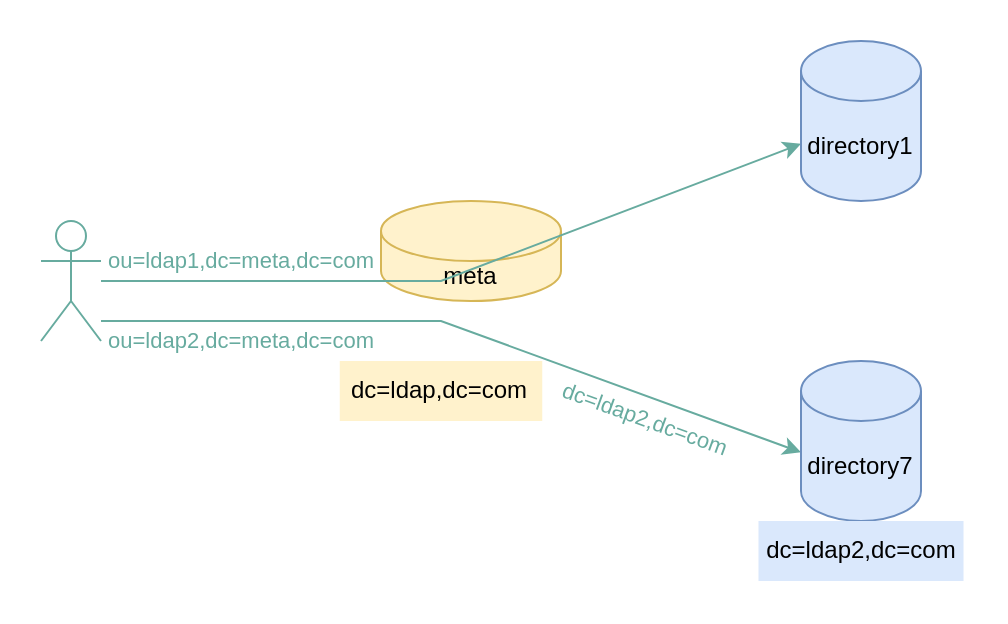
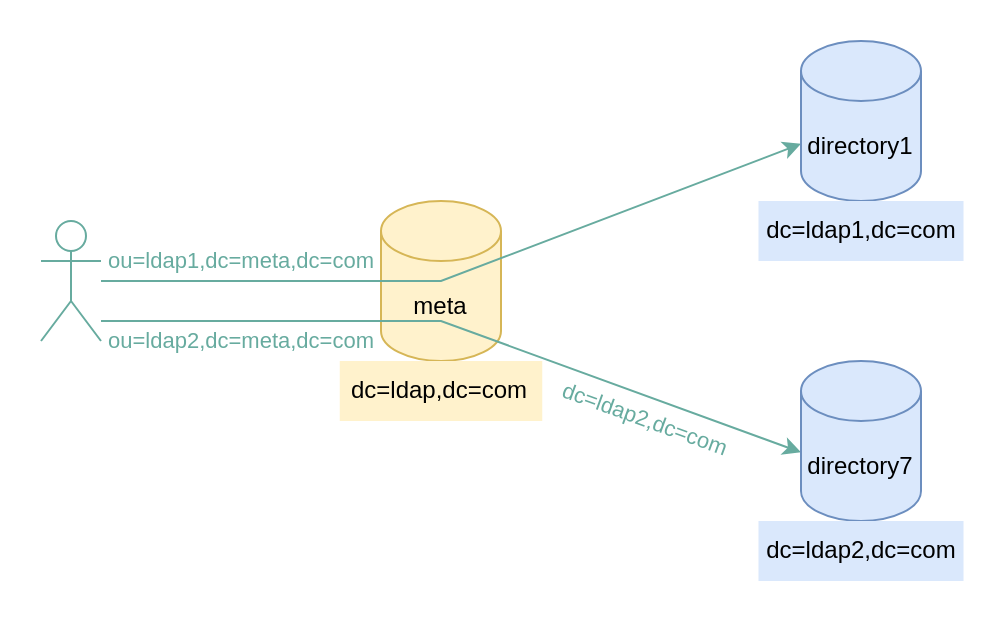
none -> (861, 231)
(471, 251) -> (441, 281)
